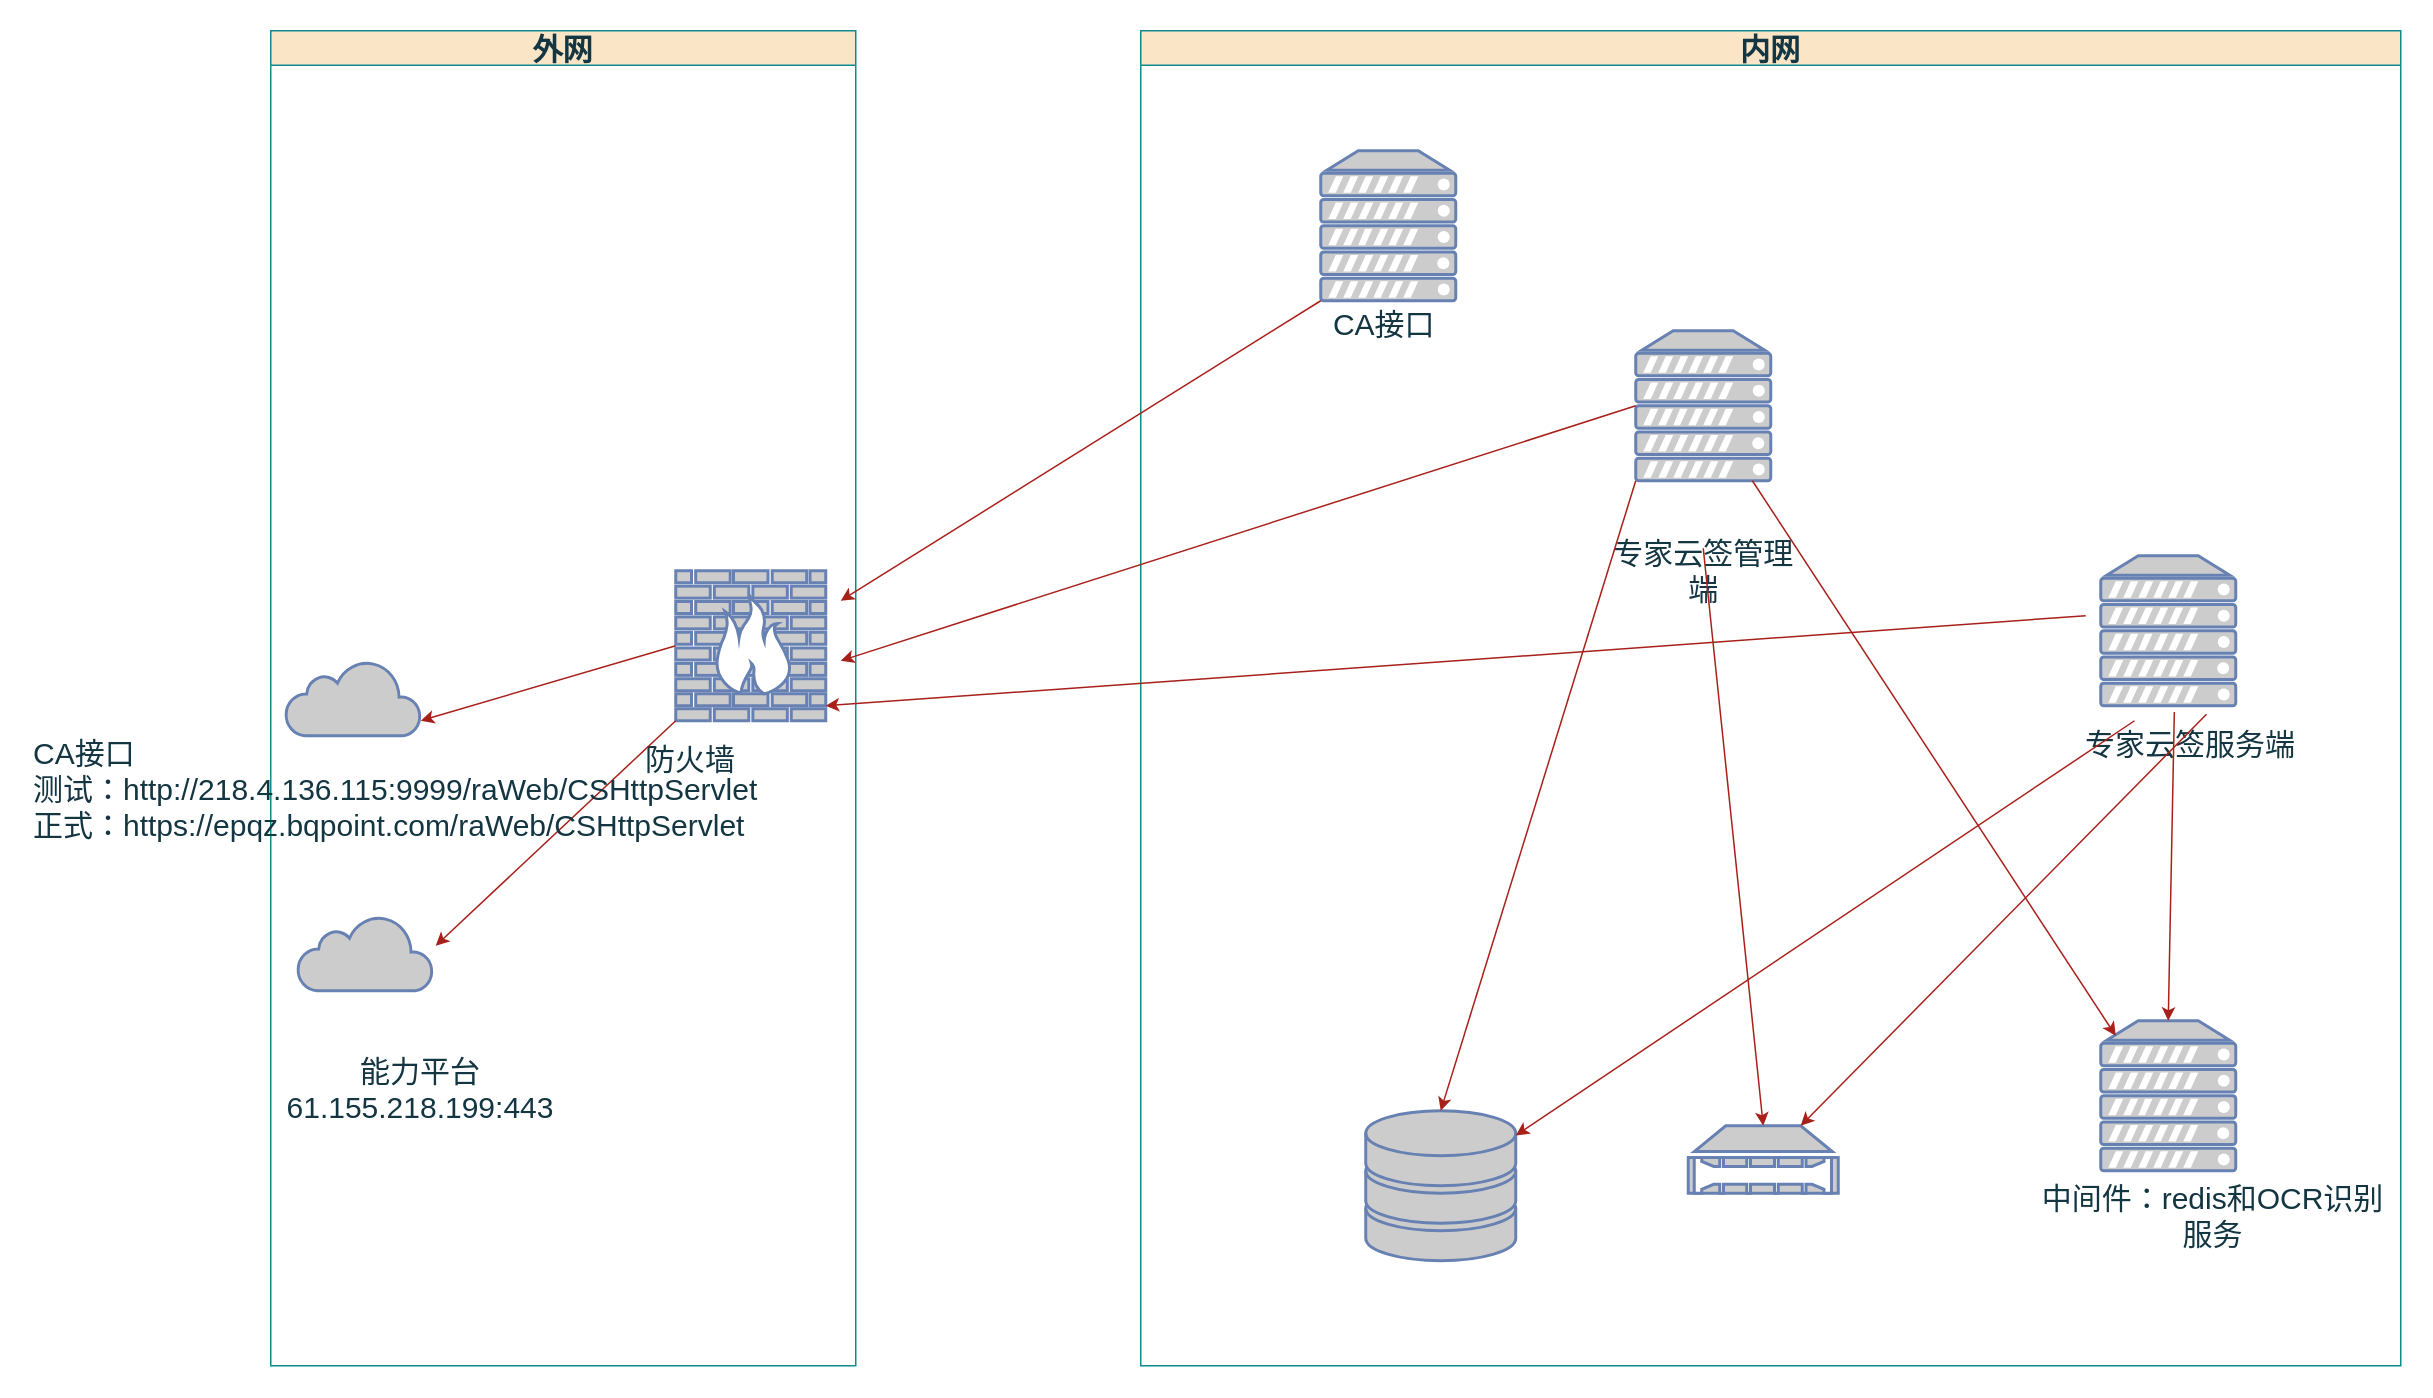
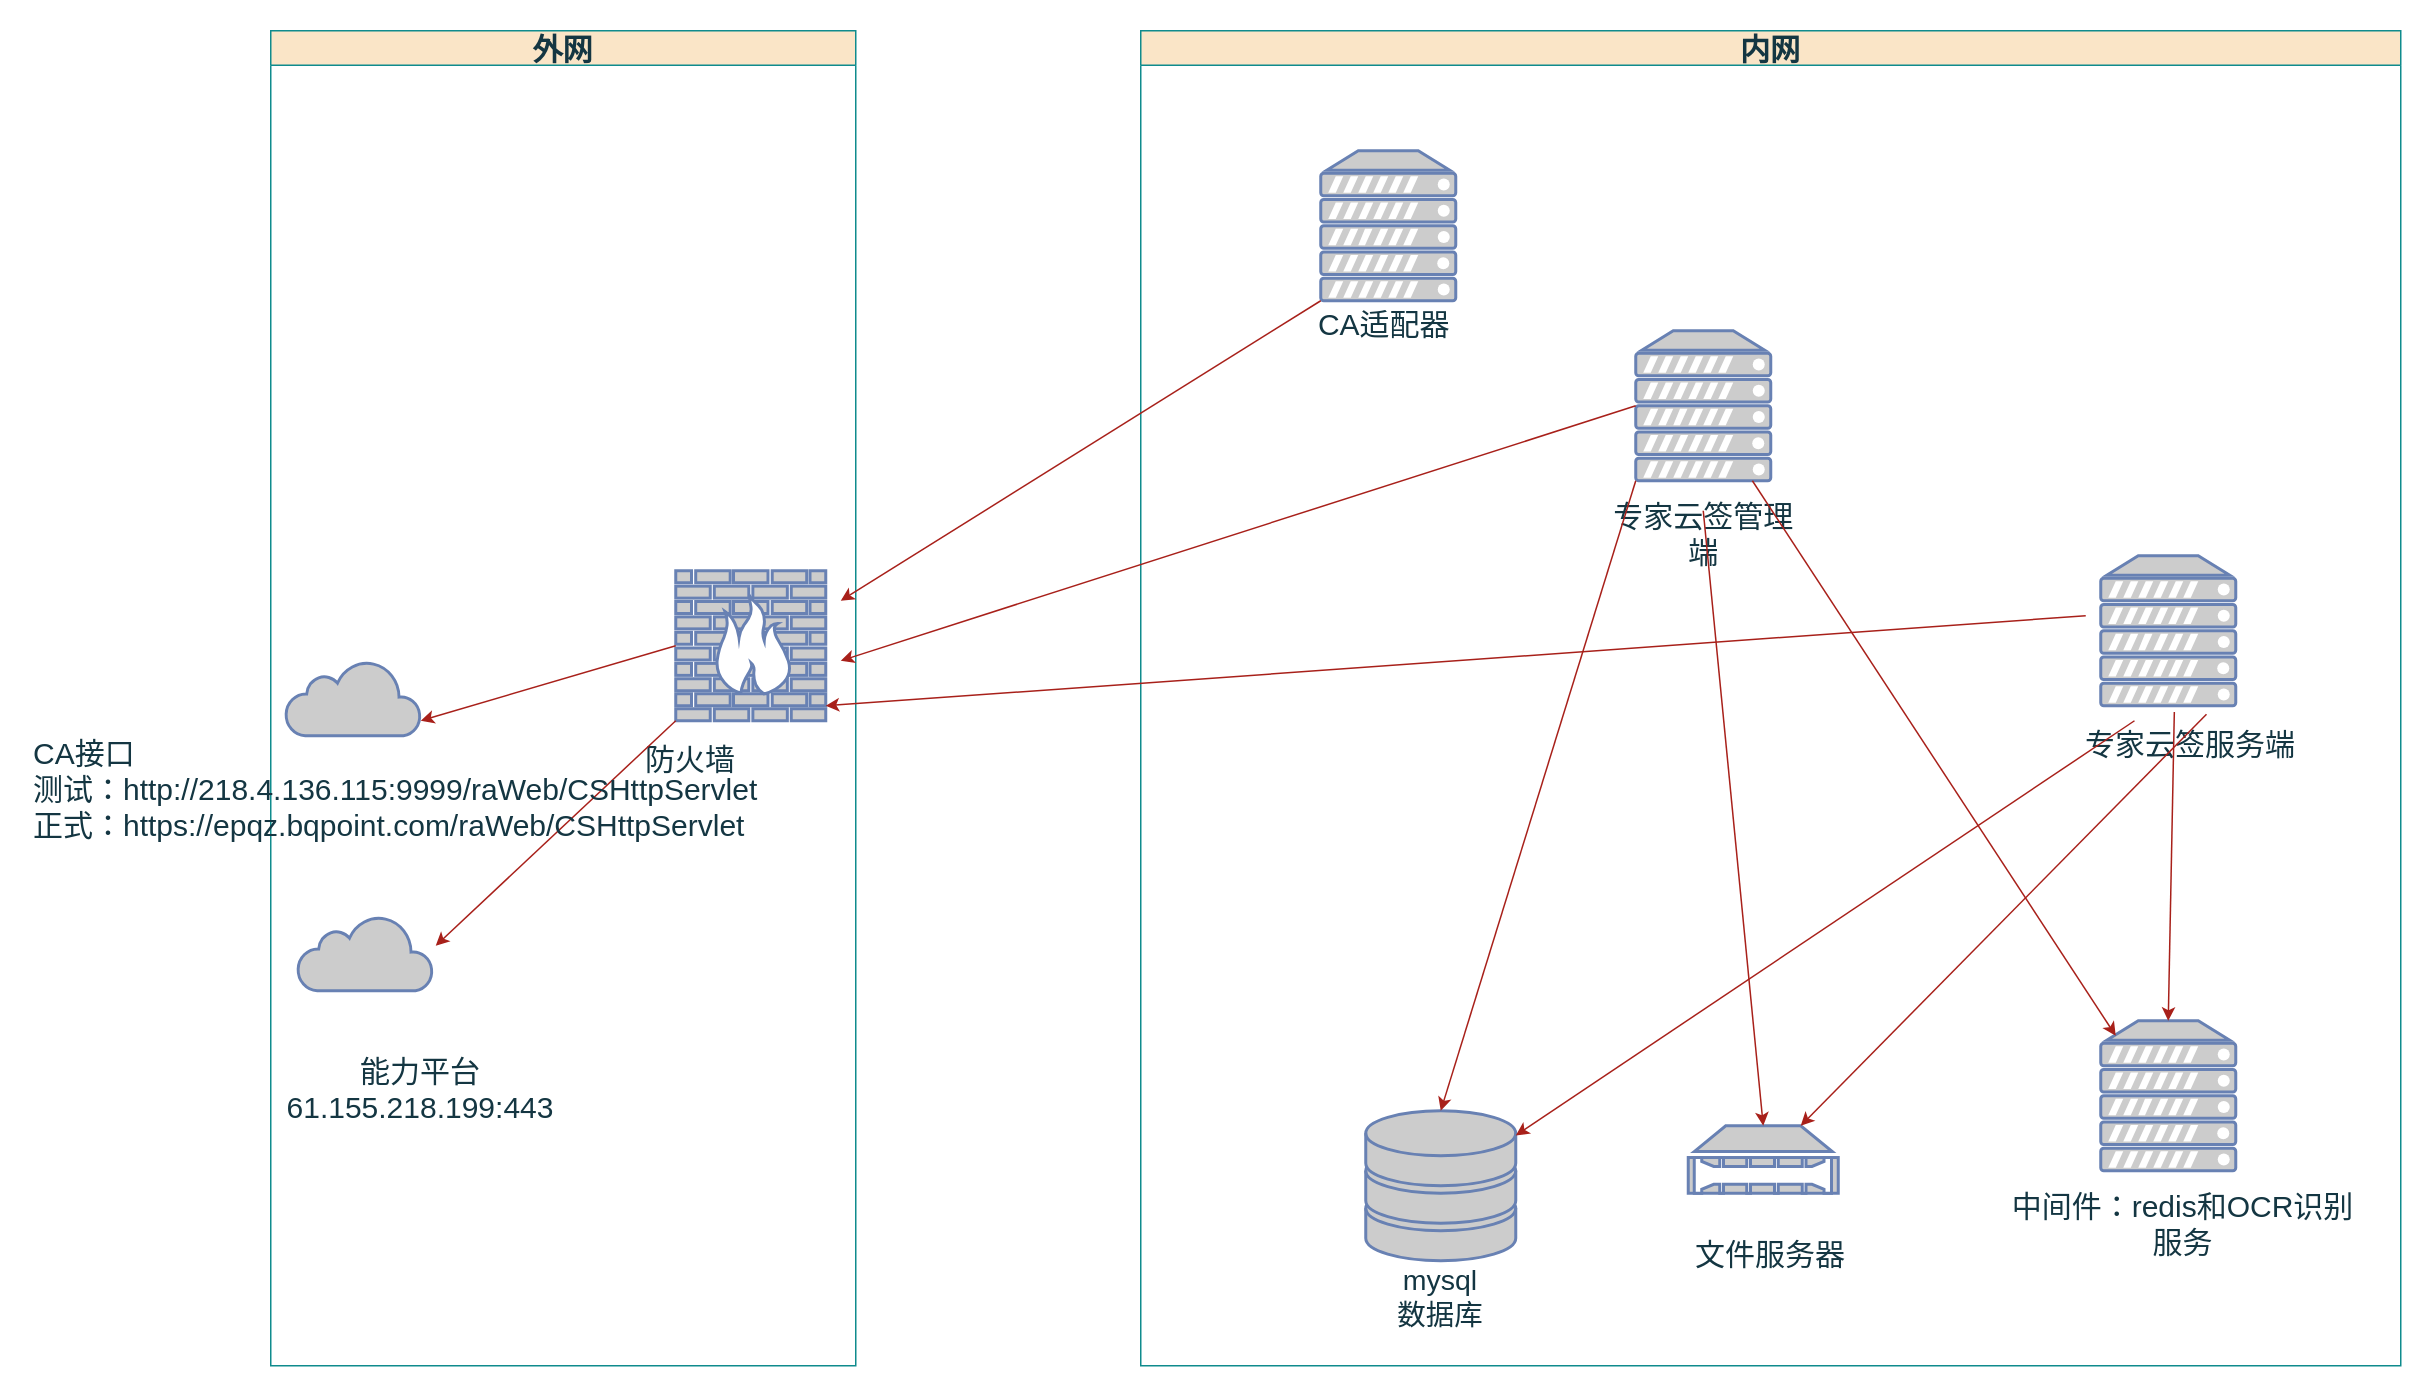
(1385, 323) -> (1385, 323)
(1703, 571) -> (1703, 533)
(2213, 1216) -> (2183, 1223)
none -> (1771, 1253)
none -> (1441, 1298)
